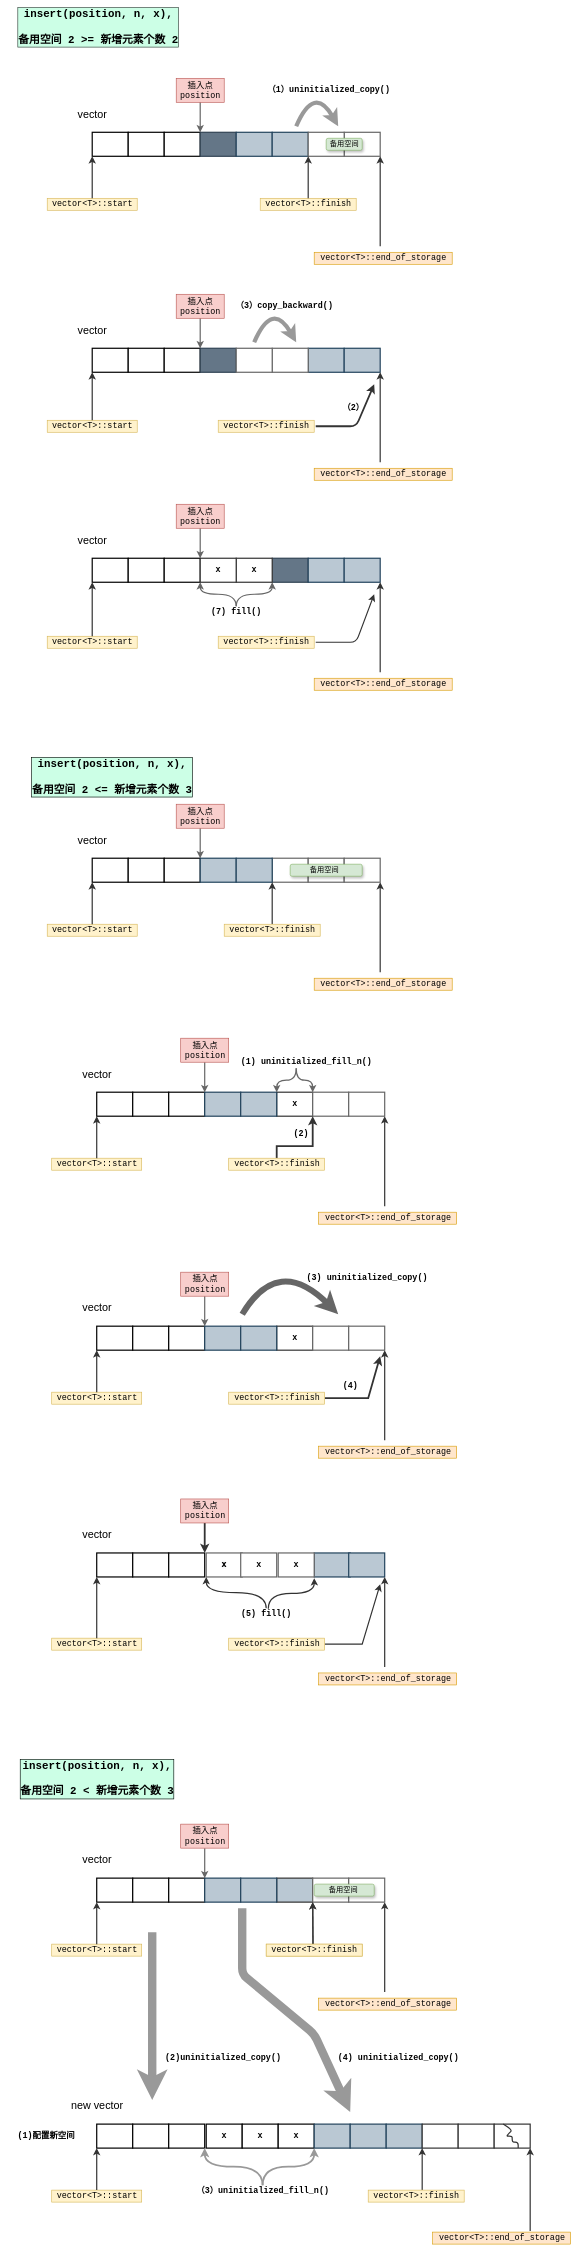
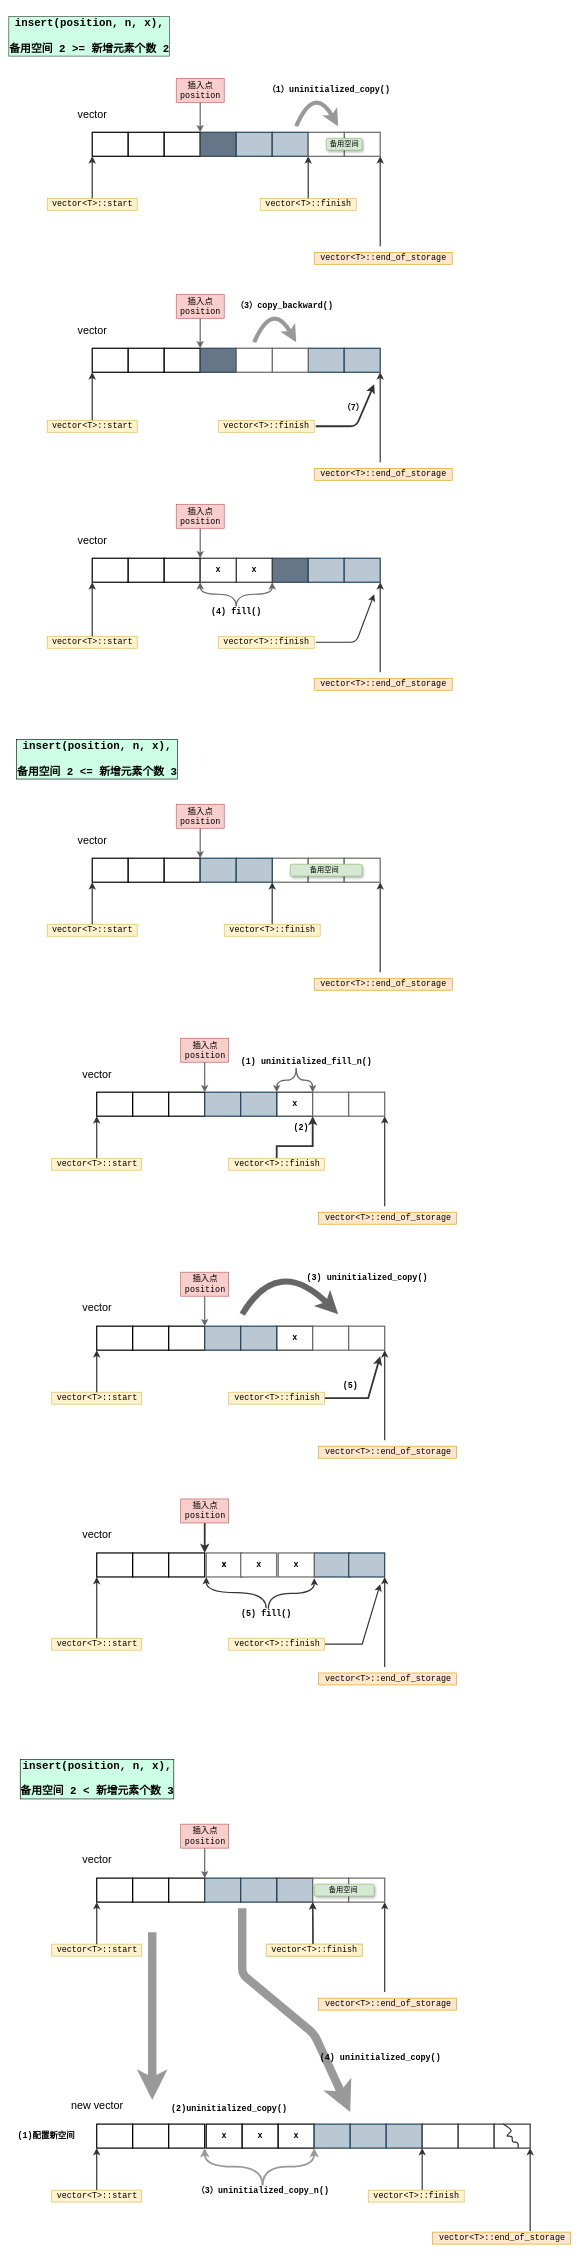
(98, 27) -> (89, 36)
(353, 408) -> (353, 408)
(236, 612) -> (236, 612)
(112, 777) -> (97, 759)
(301, 1134) -> (301, 1128)
(350, 1386) -> (350, 1386)
(223, 2058) -> (229, 2109)
(398, 2058) -> (380, 2058)
(263, 2192) -> (263, 2192)
